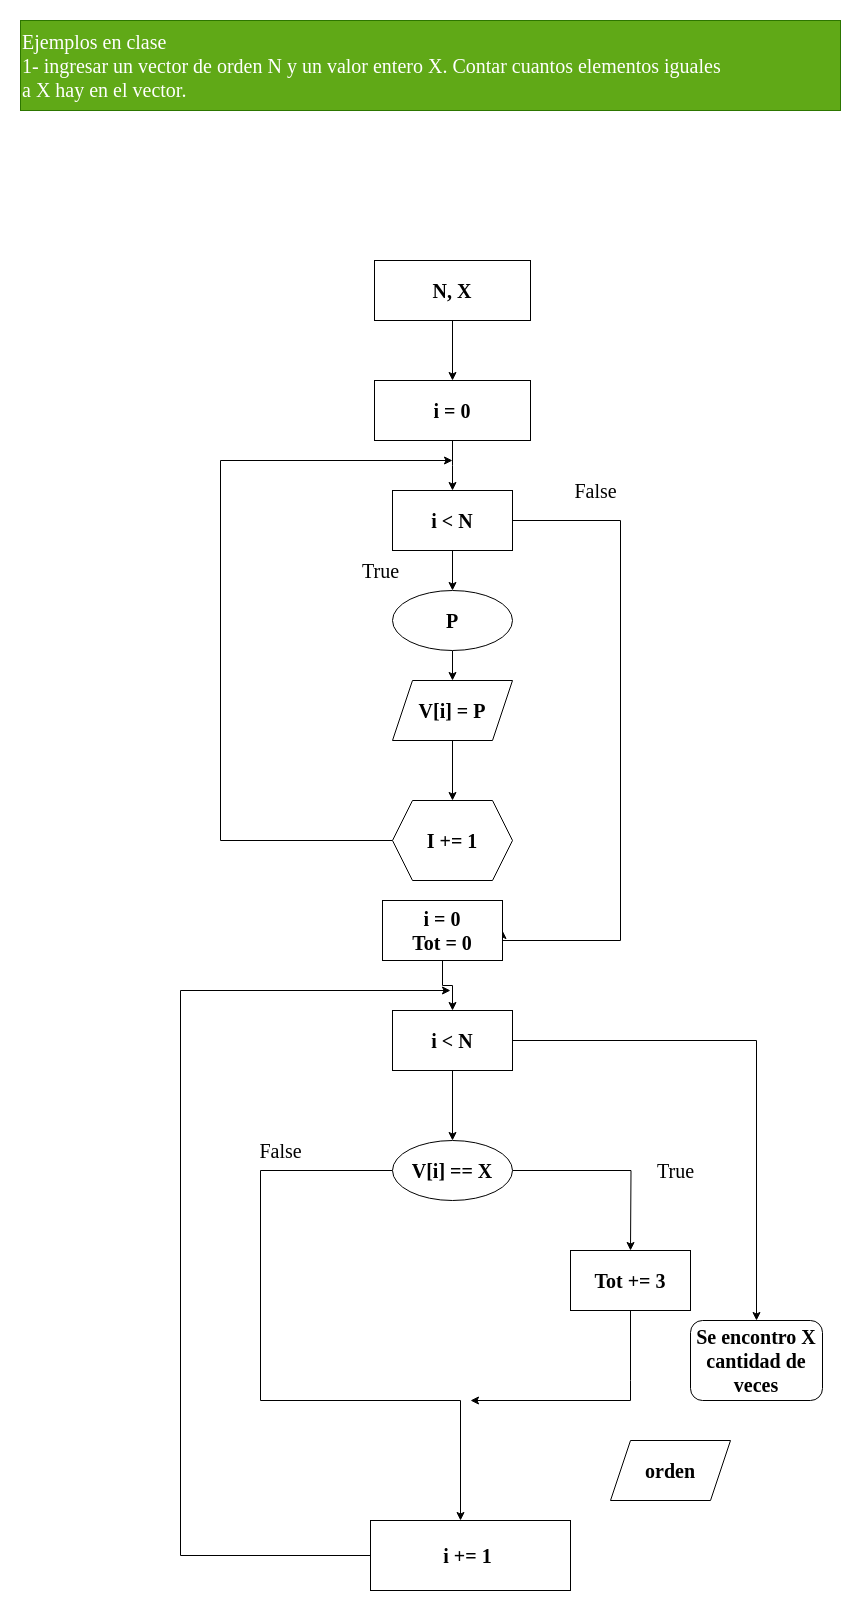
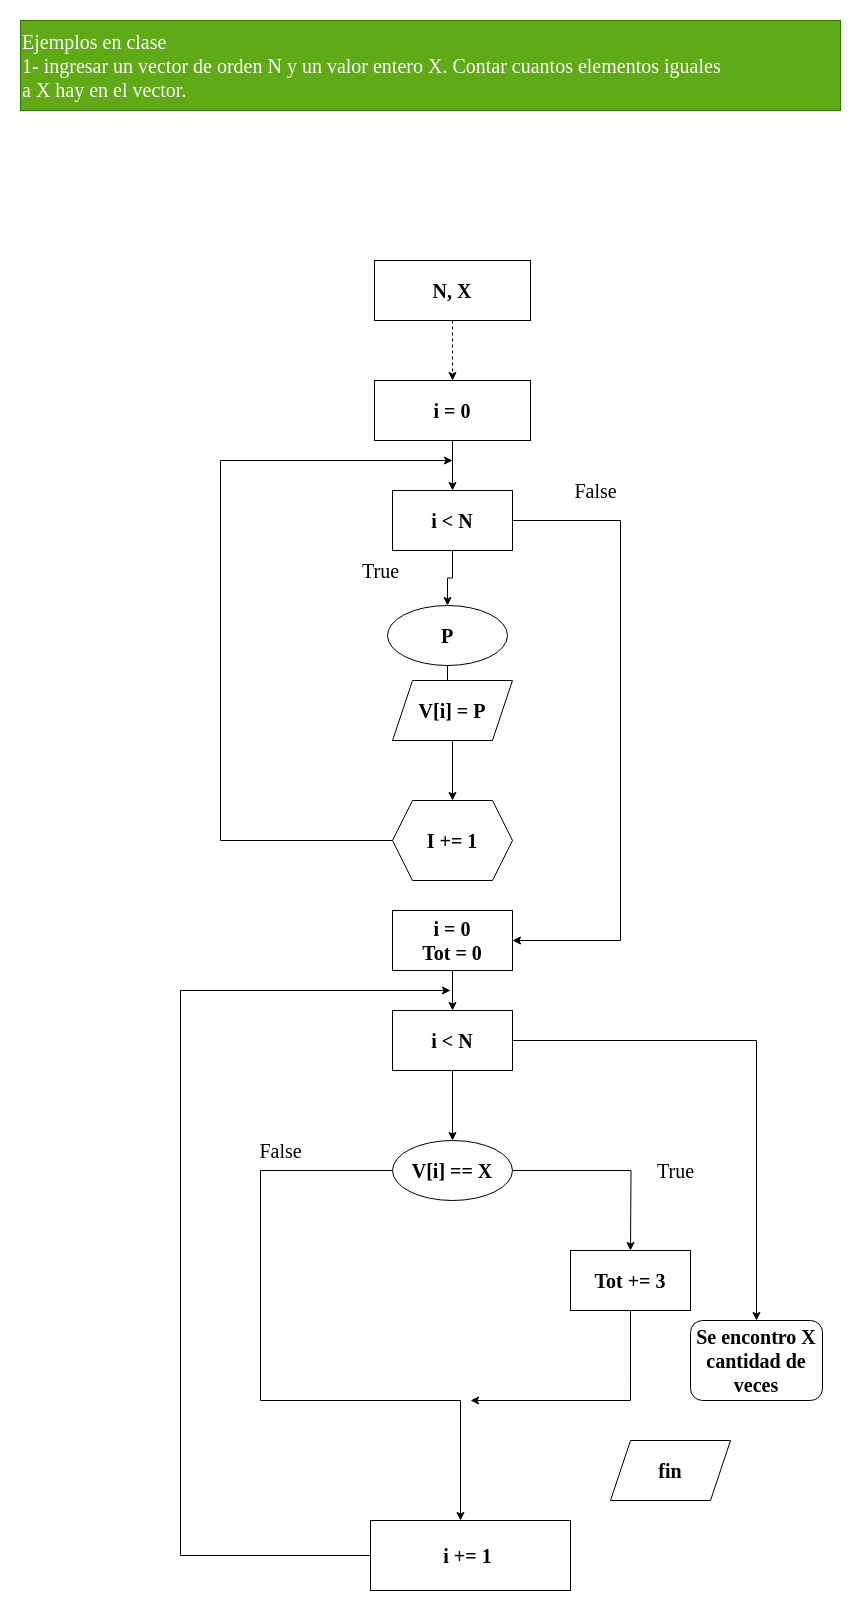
(453, 348) -> (453, 348)
(453, 621) -> (448, 636)
(443, 931) -> (453, 941)
(671, 1471) -> (671, 1471)
